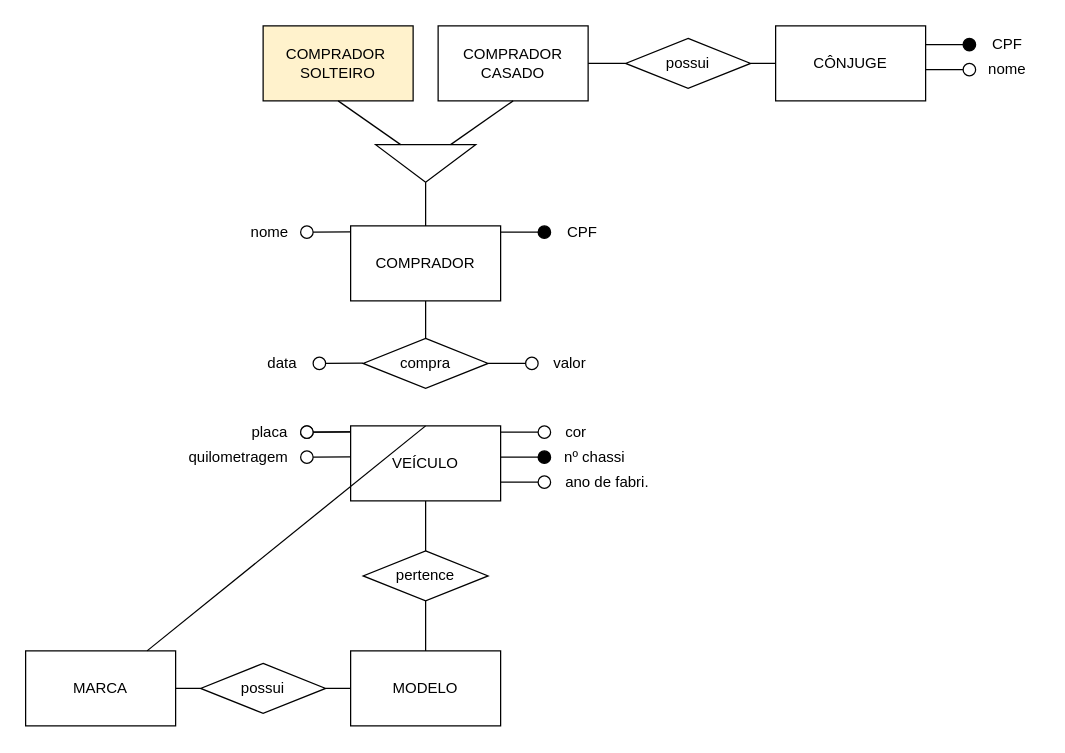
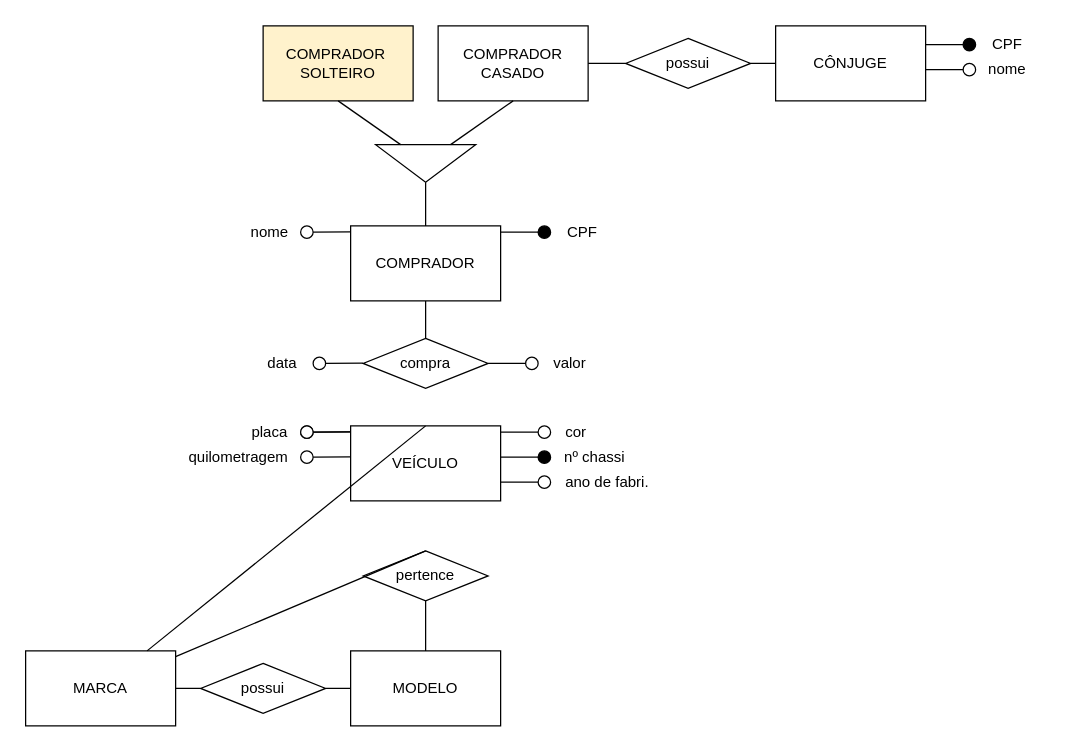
(426, 526) -> (292, 607)
